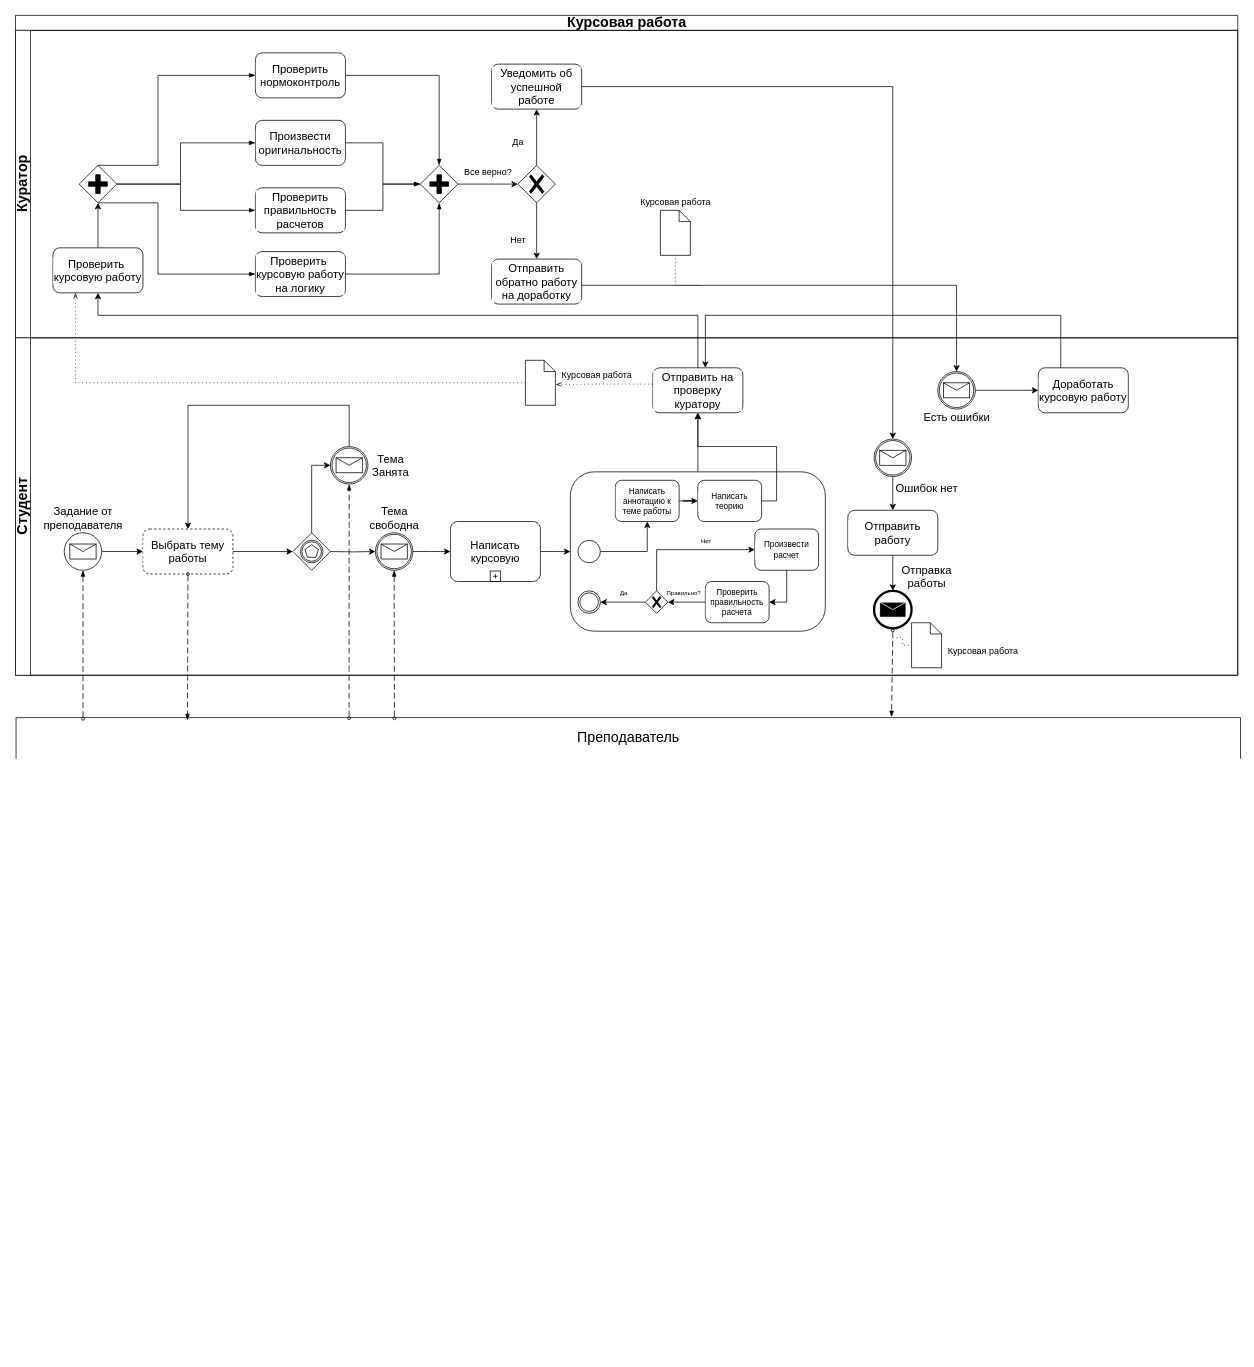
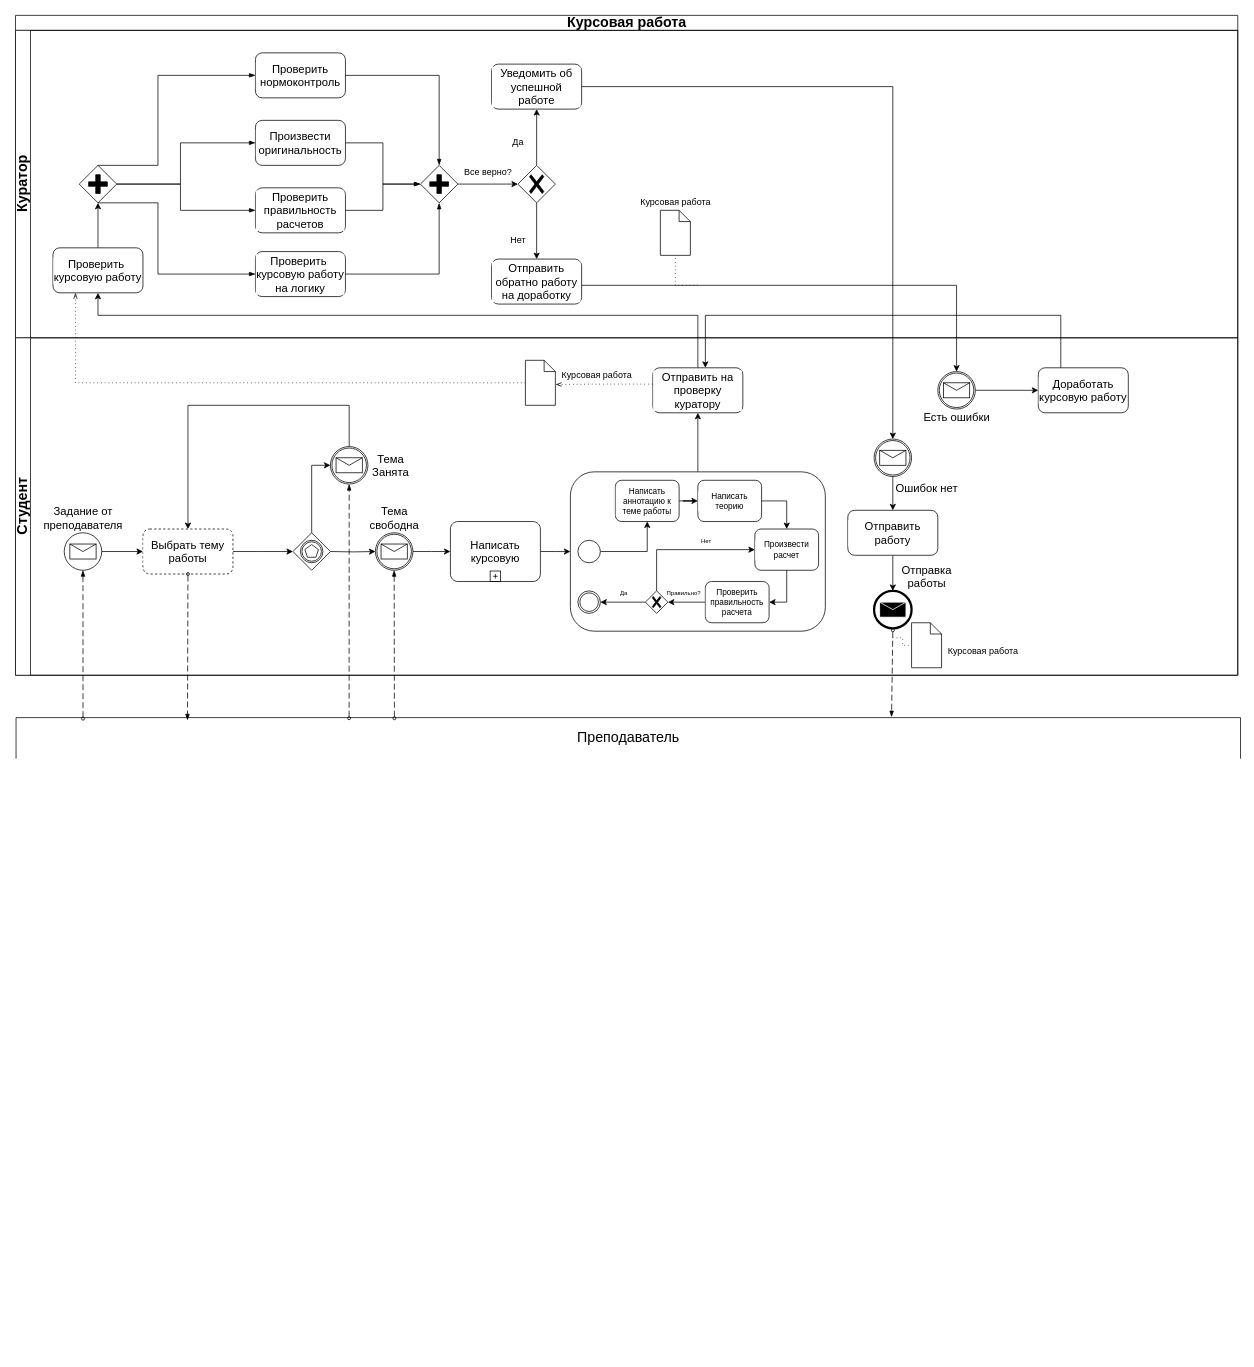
(767, 447) -> (787, 506)
